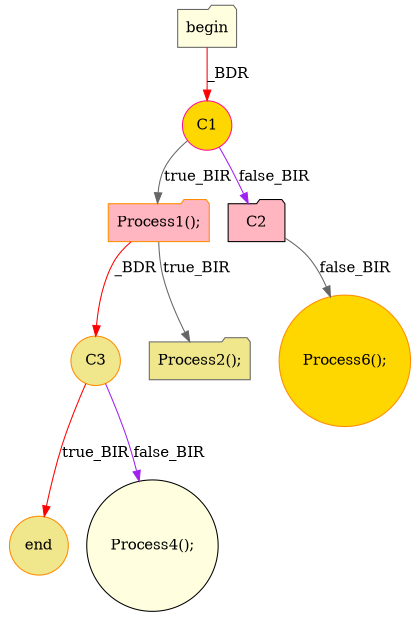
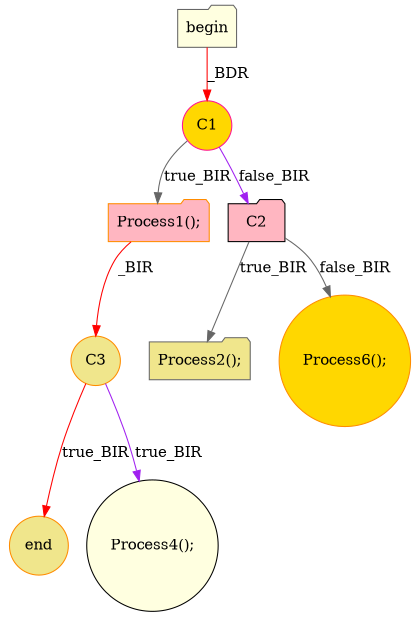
(136, 268) -> (136, 268)
(167, 288) -> (230, 287)
(169, 453) -> (169, 453)
